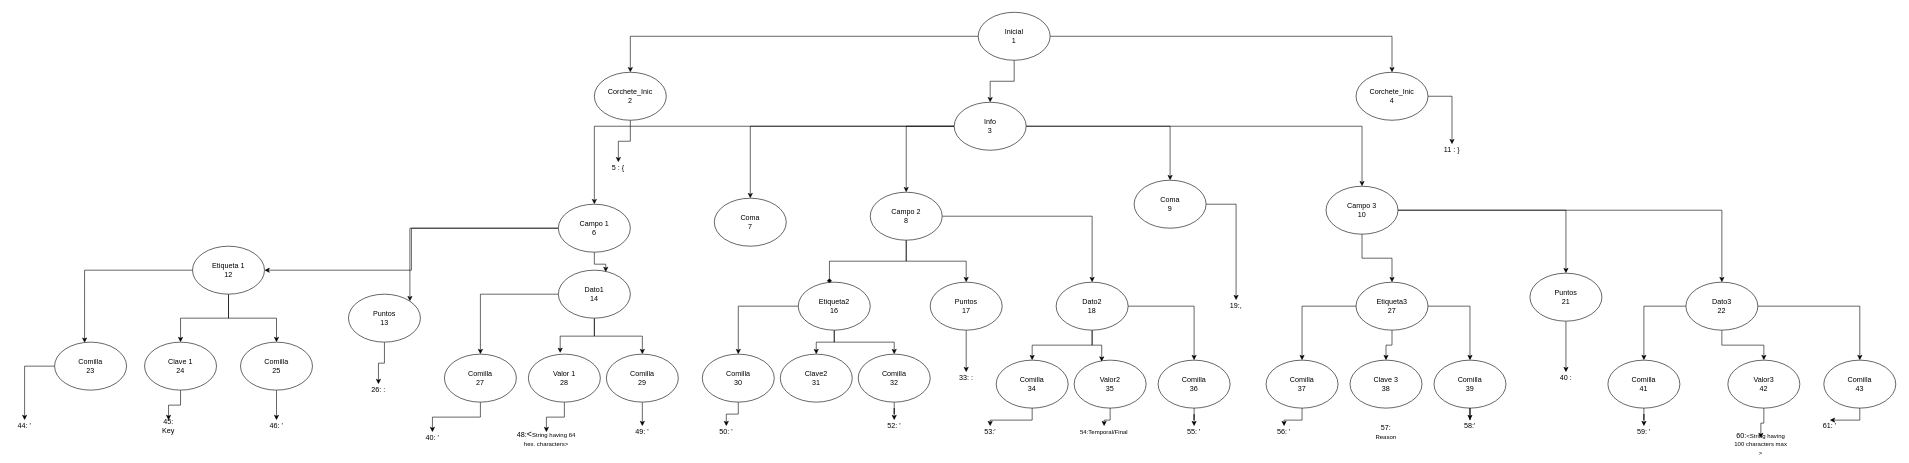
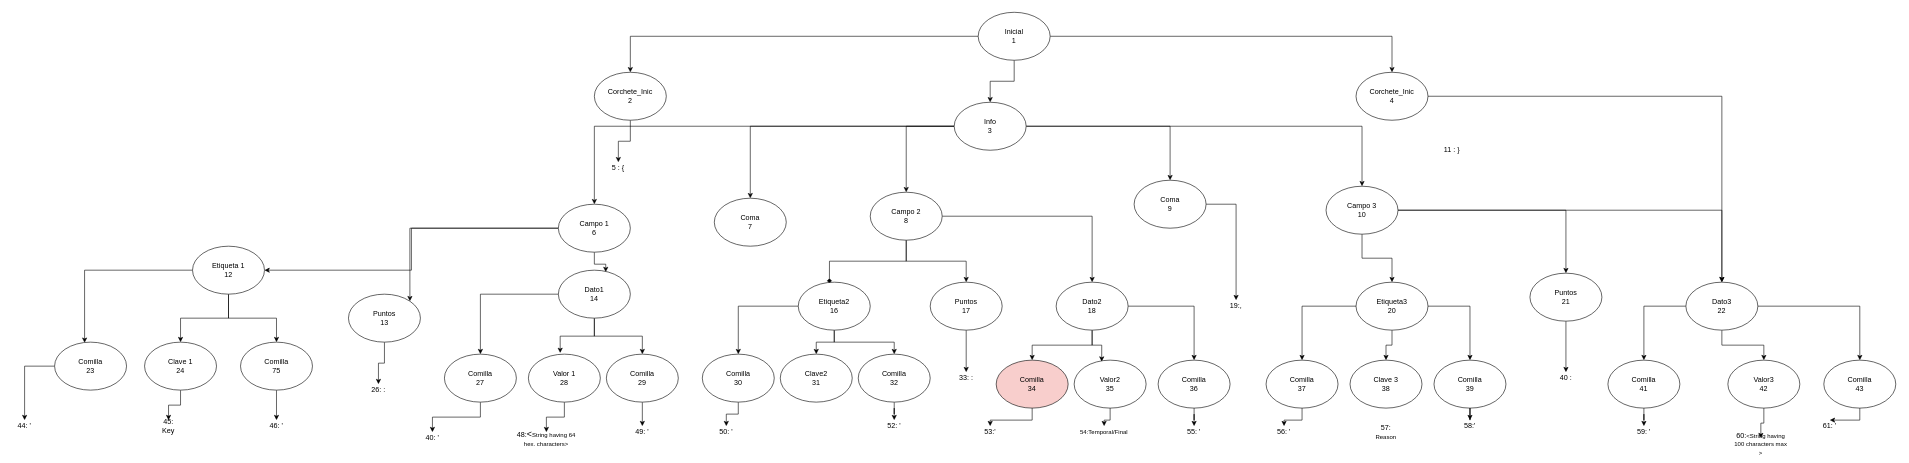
(1452, 138) -> (1641, 96)
(1392, 306) -> (1392, 306)
(276, 366) -> (276, 366)
(1032, 384) -> (1032, 384)
